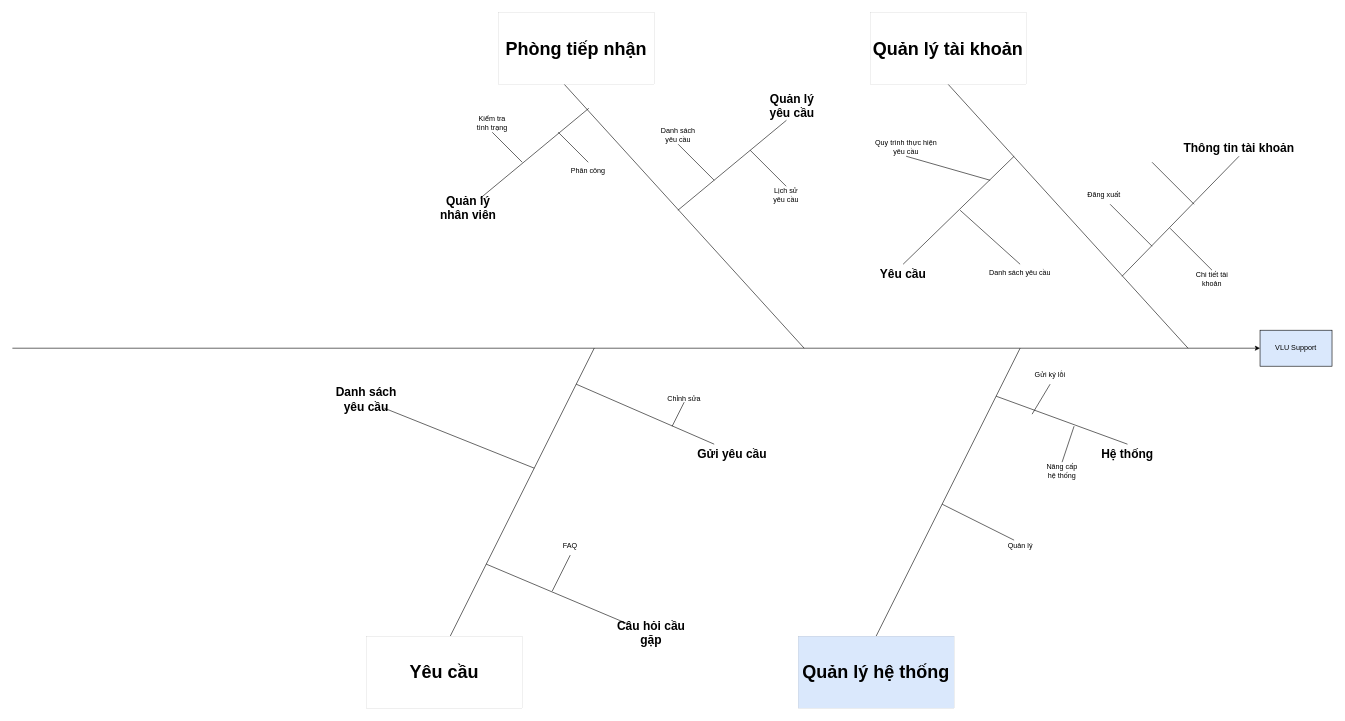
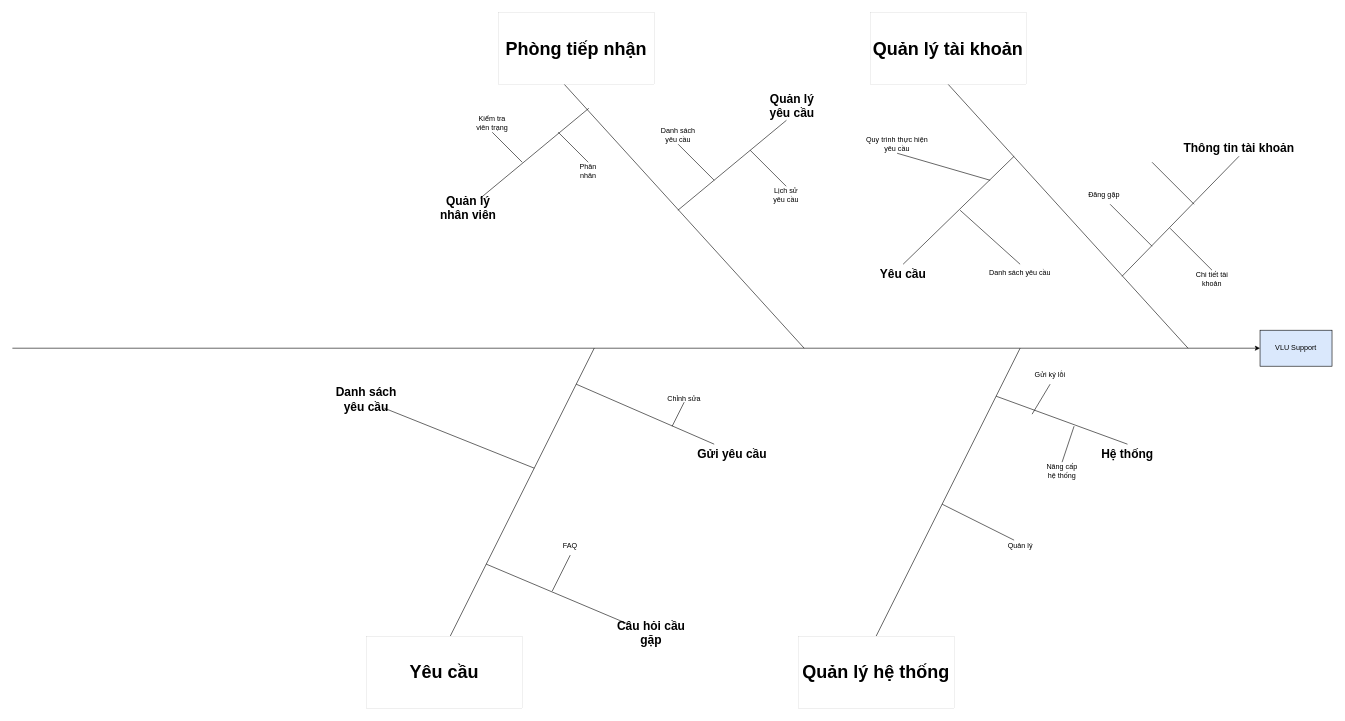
(492, 123) -> (492, 123)
(906, 147) -> (897, 144)
(588, 171) -> (588, 171)
(1104, 195) -> (1104, 195)
(876, 672) -> (876, 672)
